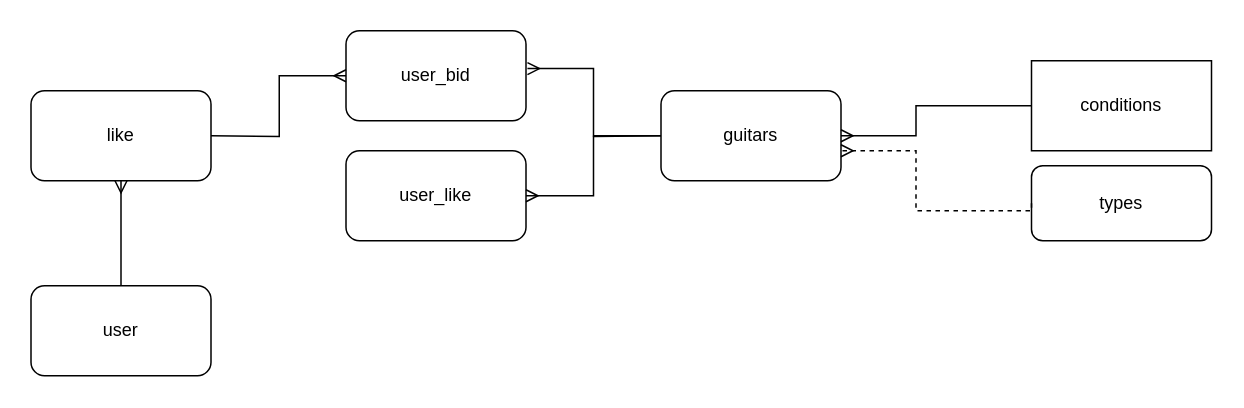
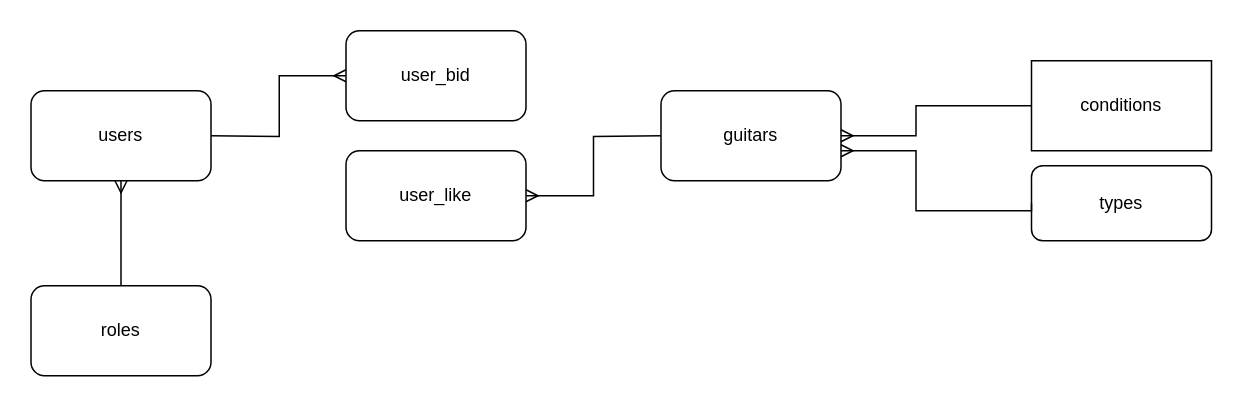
(592, 69) -> none
(121, 136) -> (121, 136)
(916, 206) -> (916, 206)
(121, 331) -> (121, 331)
